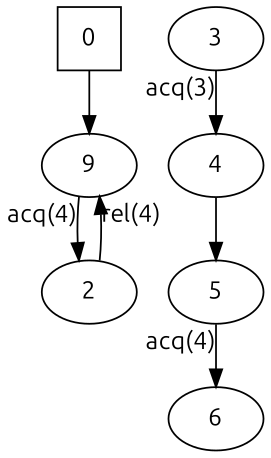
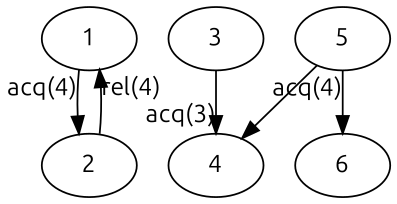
(89, 39) -> none
(89, 165) -> (89, 39)
(216, 220) -> (286, 96)
